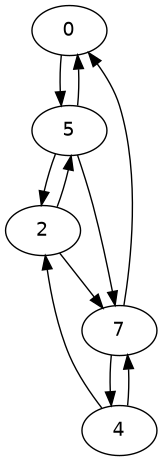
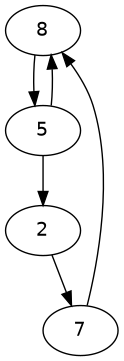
(69, 31) -> (43, 31)
(63, 189) -> none
(97, 222) -> none
(119, 431) -> none
